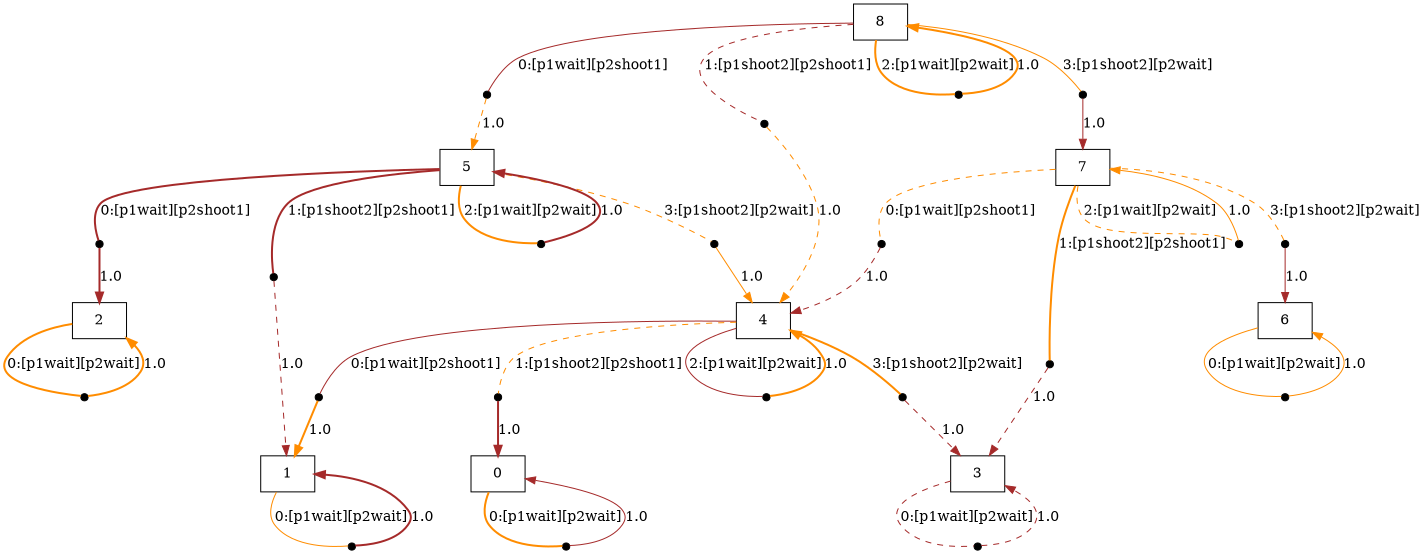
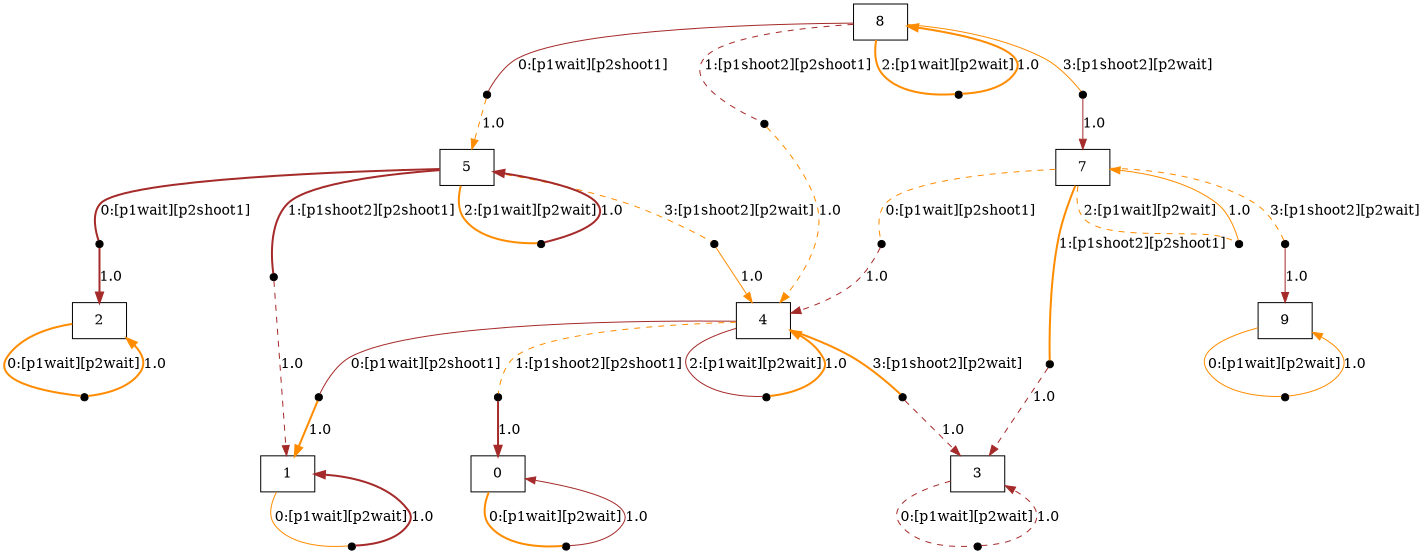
(1285, 321) -> (1285, 321)
